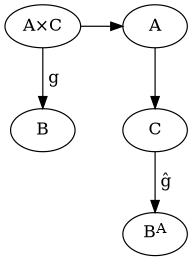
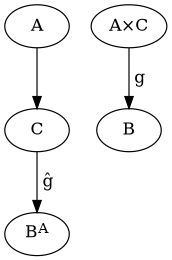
(96, 26) -> none
